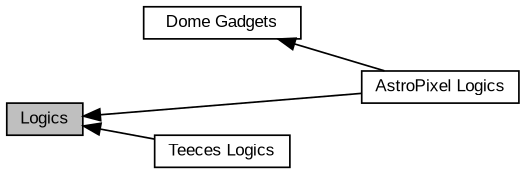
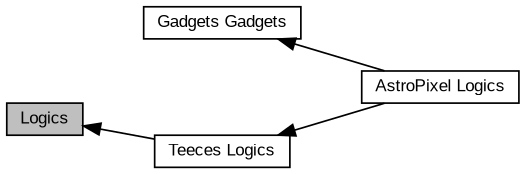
(222, 23) -> (222, 23)
(231, 104) -> (340, 117)
